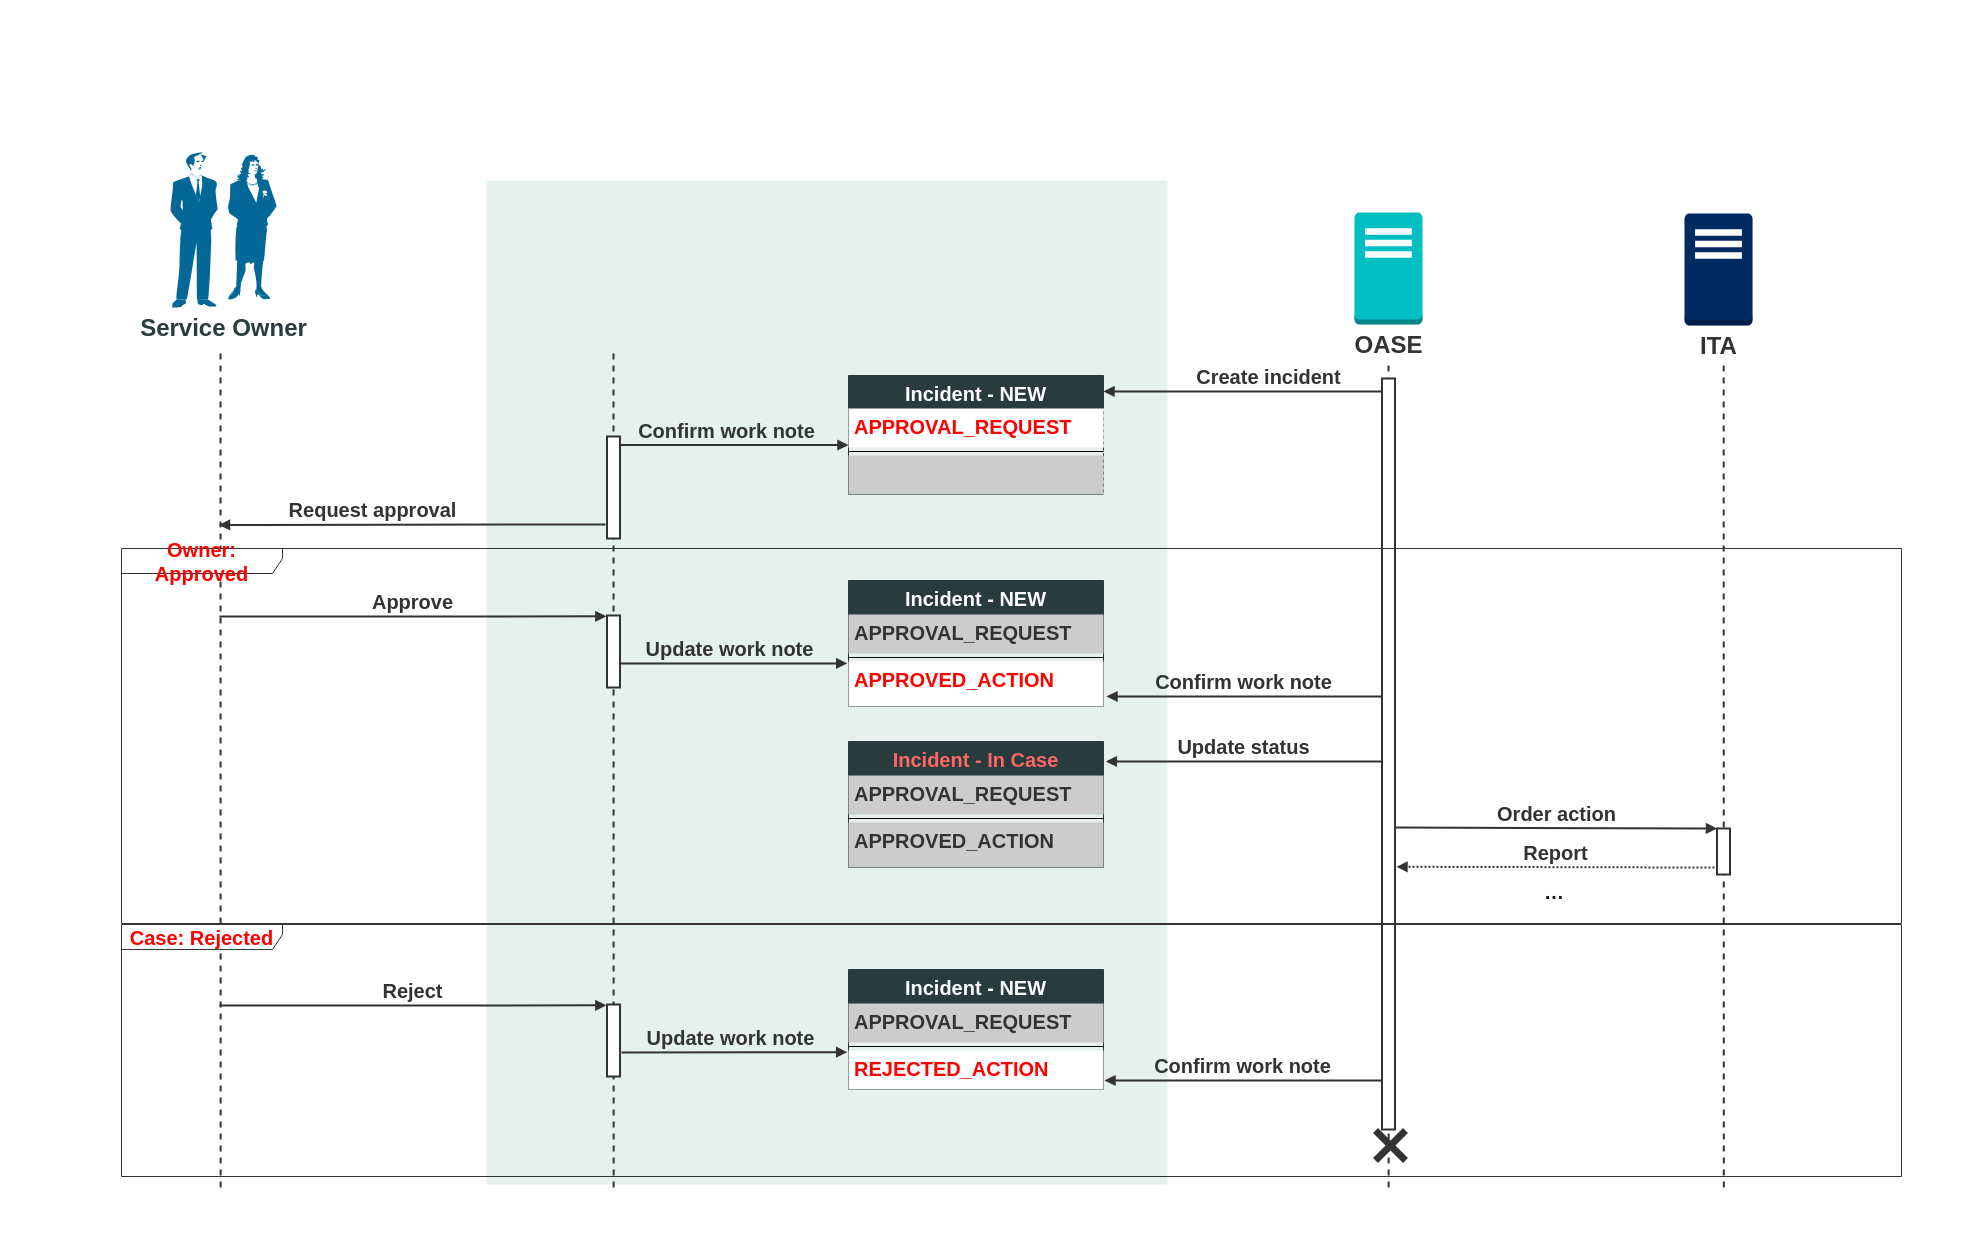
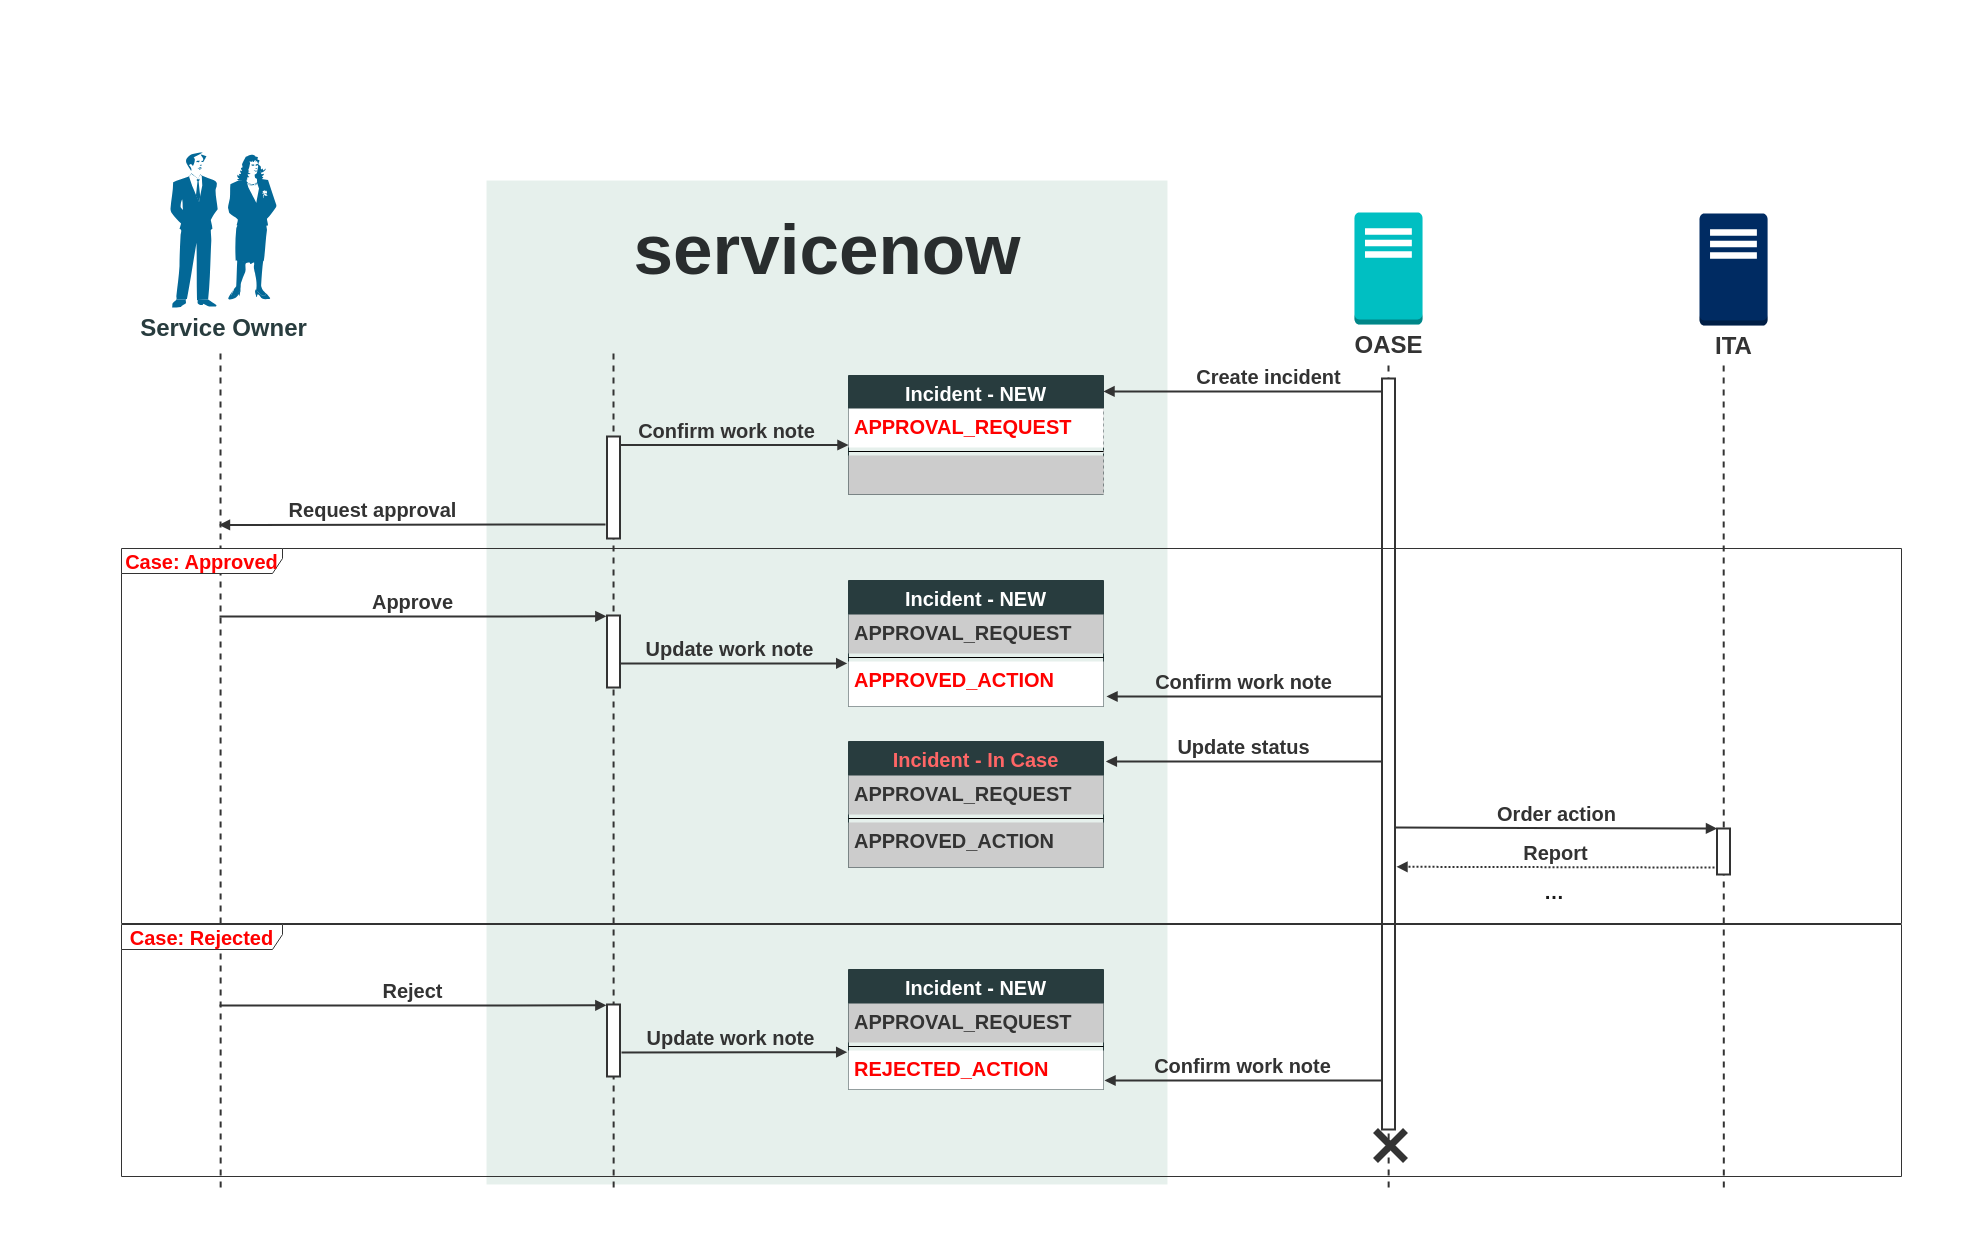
none -> (827, 249)
(1719, 270) -> (1734, 270)
(202, 562) -> (202, 562)
